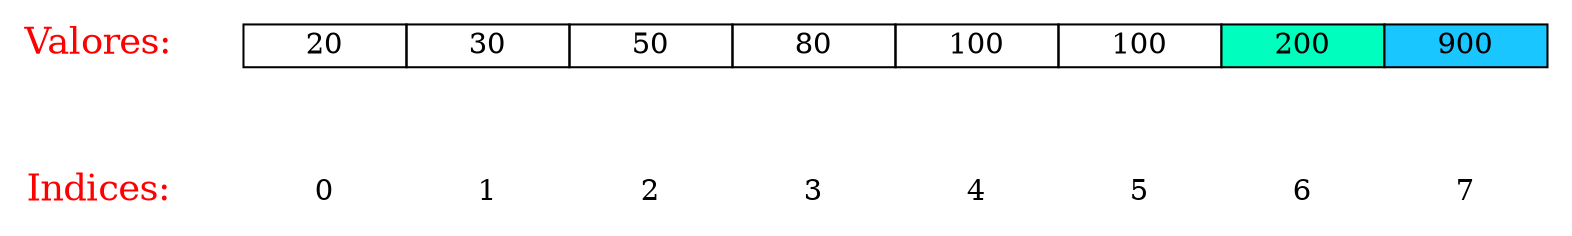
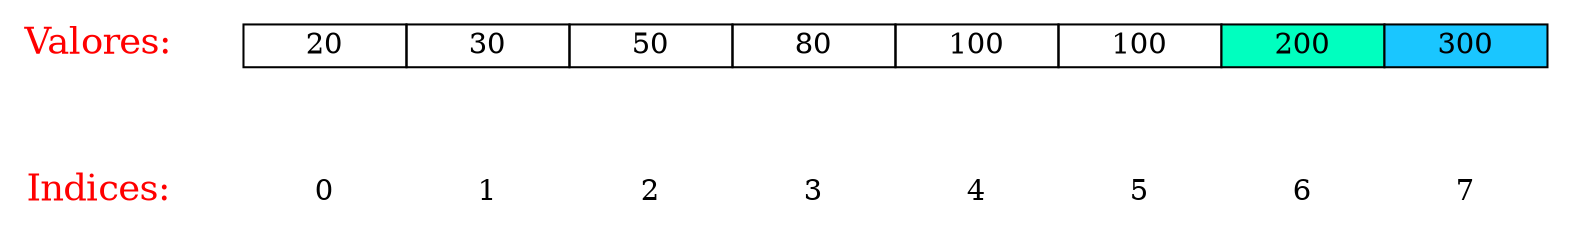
(1466, 45) -> (1466, 45)
